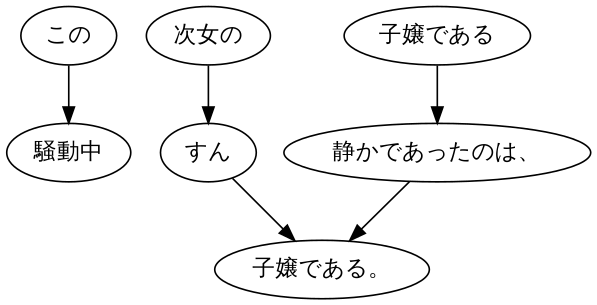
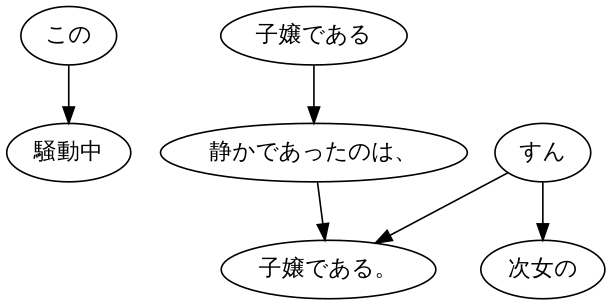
(208, 86) -> (543, 203)
